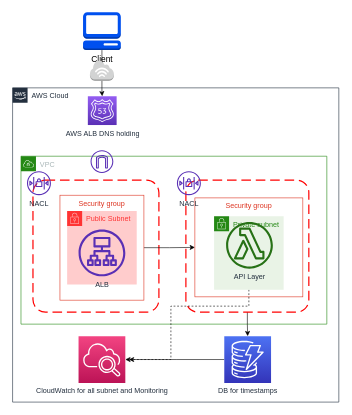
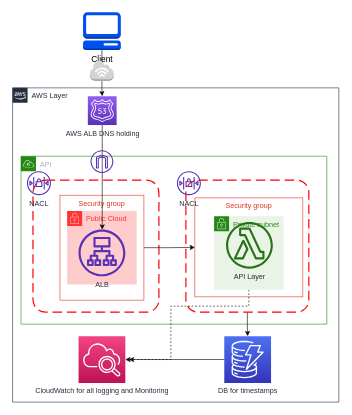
(48, 96) -> (49, 96)
(46, 165) -> (46, 165)
(110, 219) -> (107, 219)
none -> (102, 224)
(102, 392) -> (102, 392)
